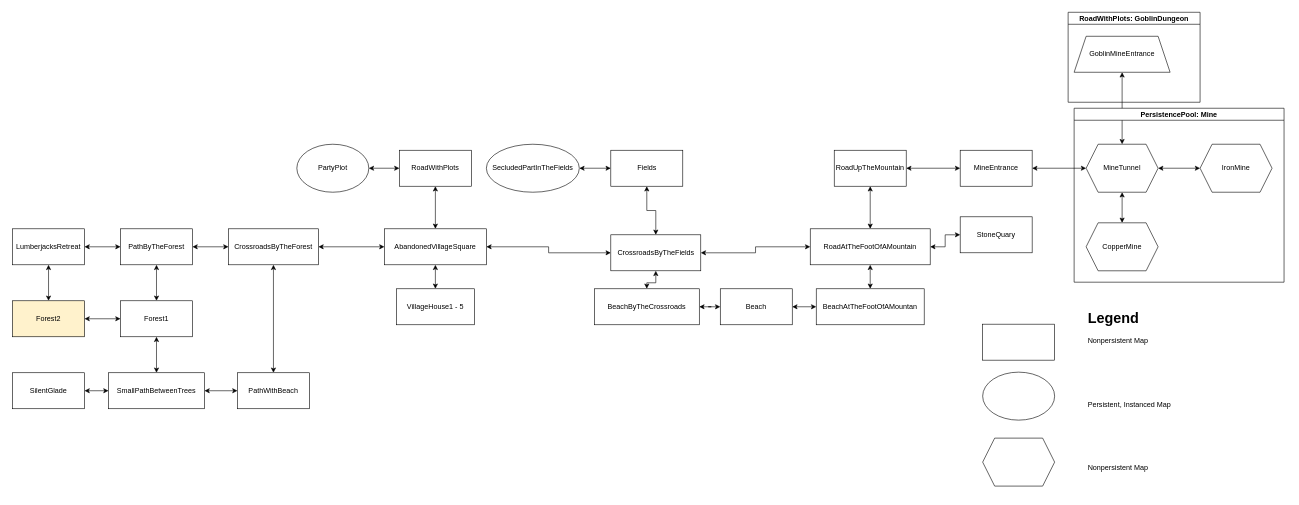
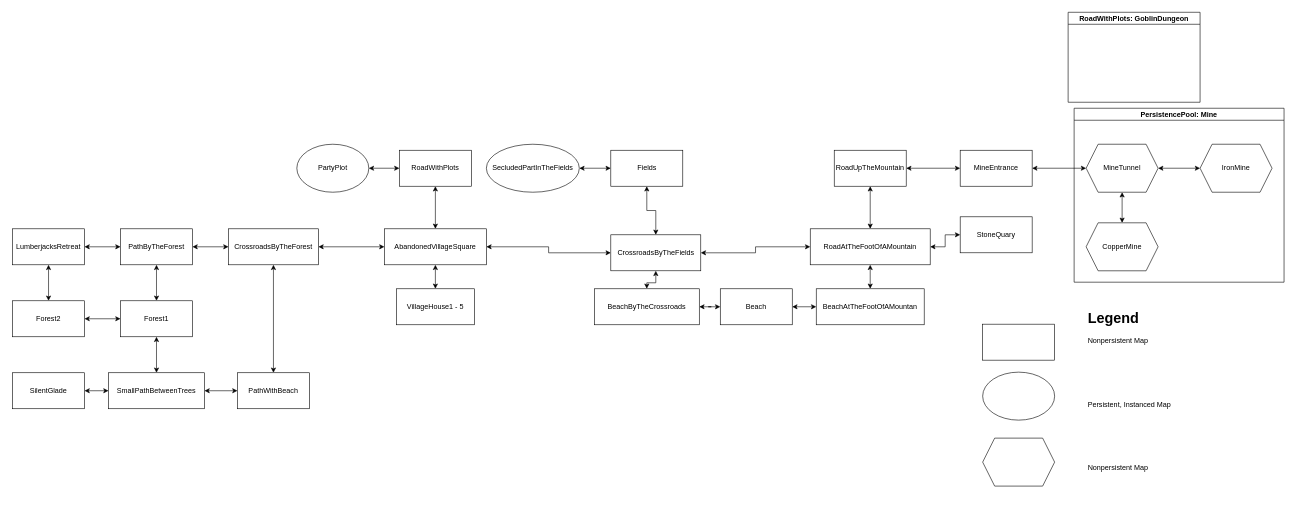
(1122, 54) -> none
(1122, 139) -> none
(48, 319) -> (48, 319)
